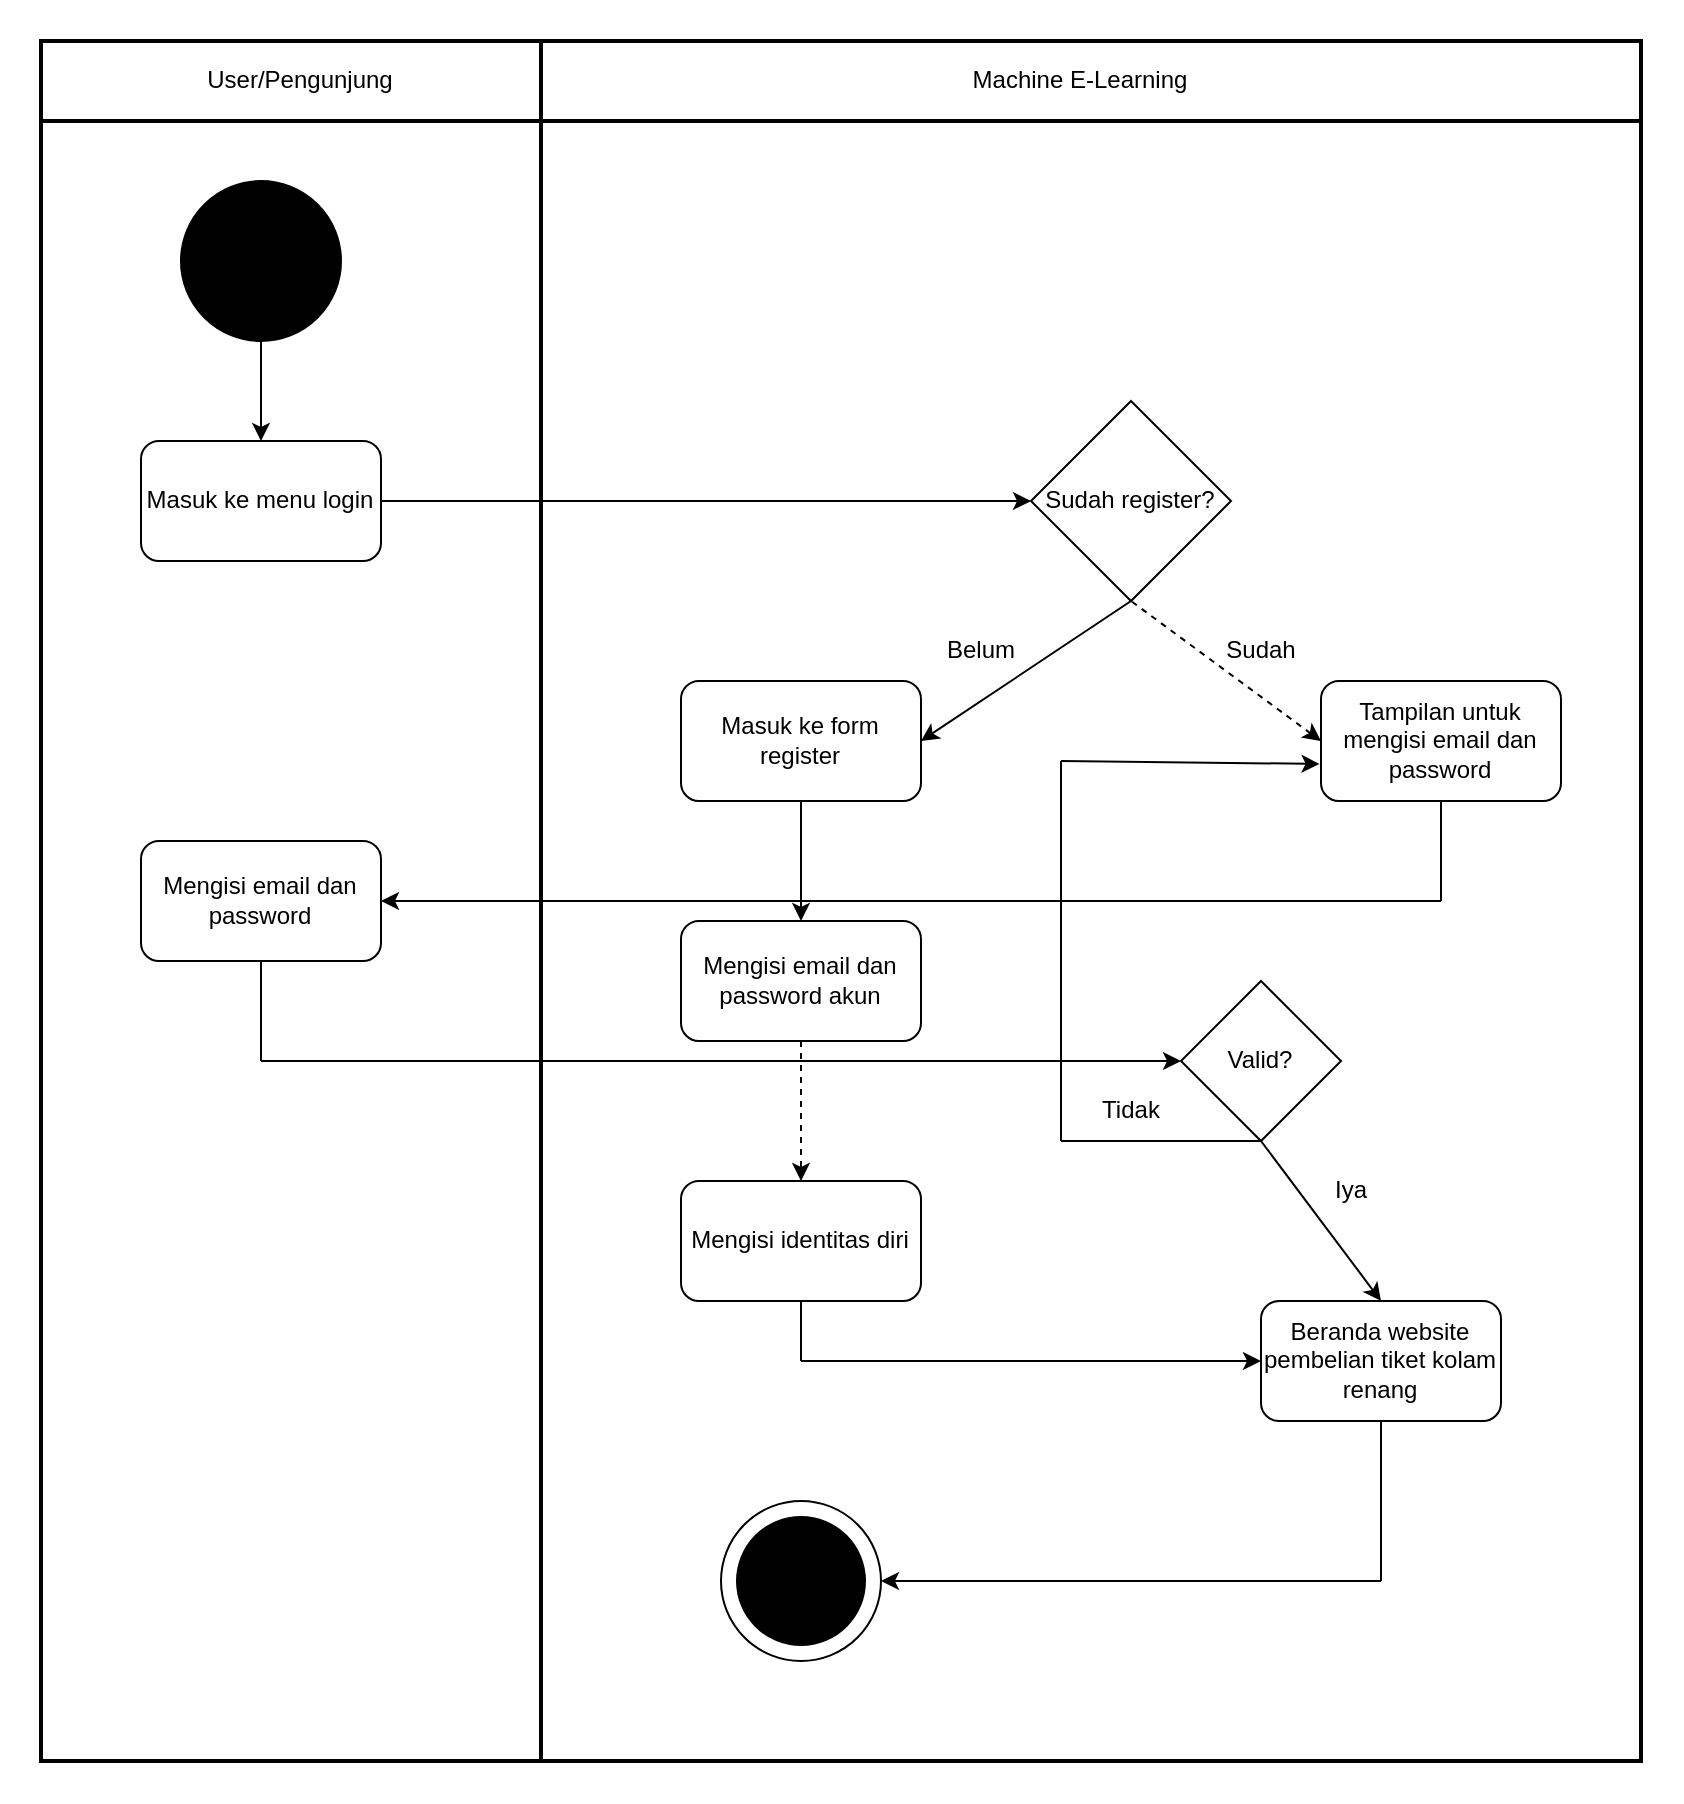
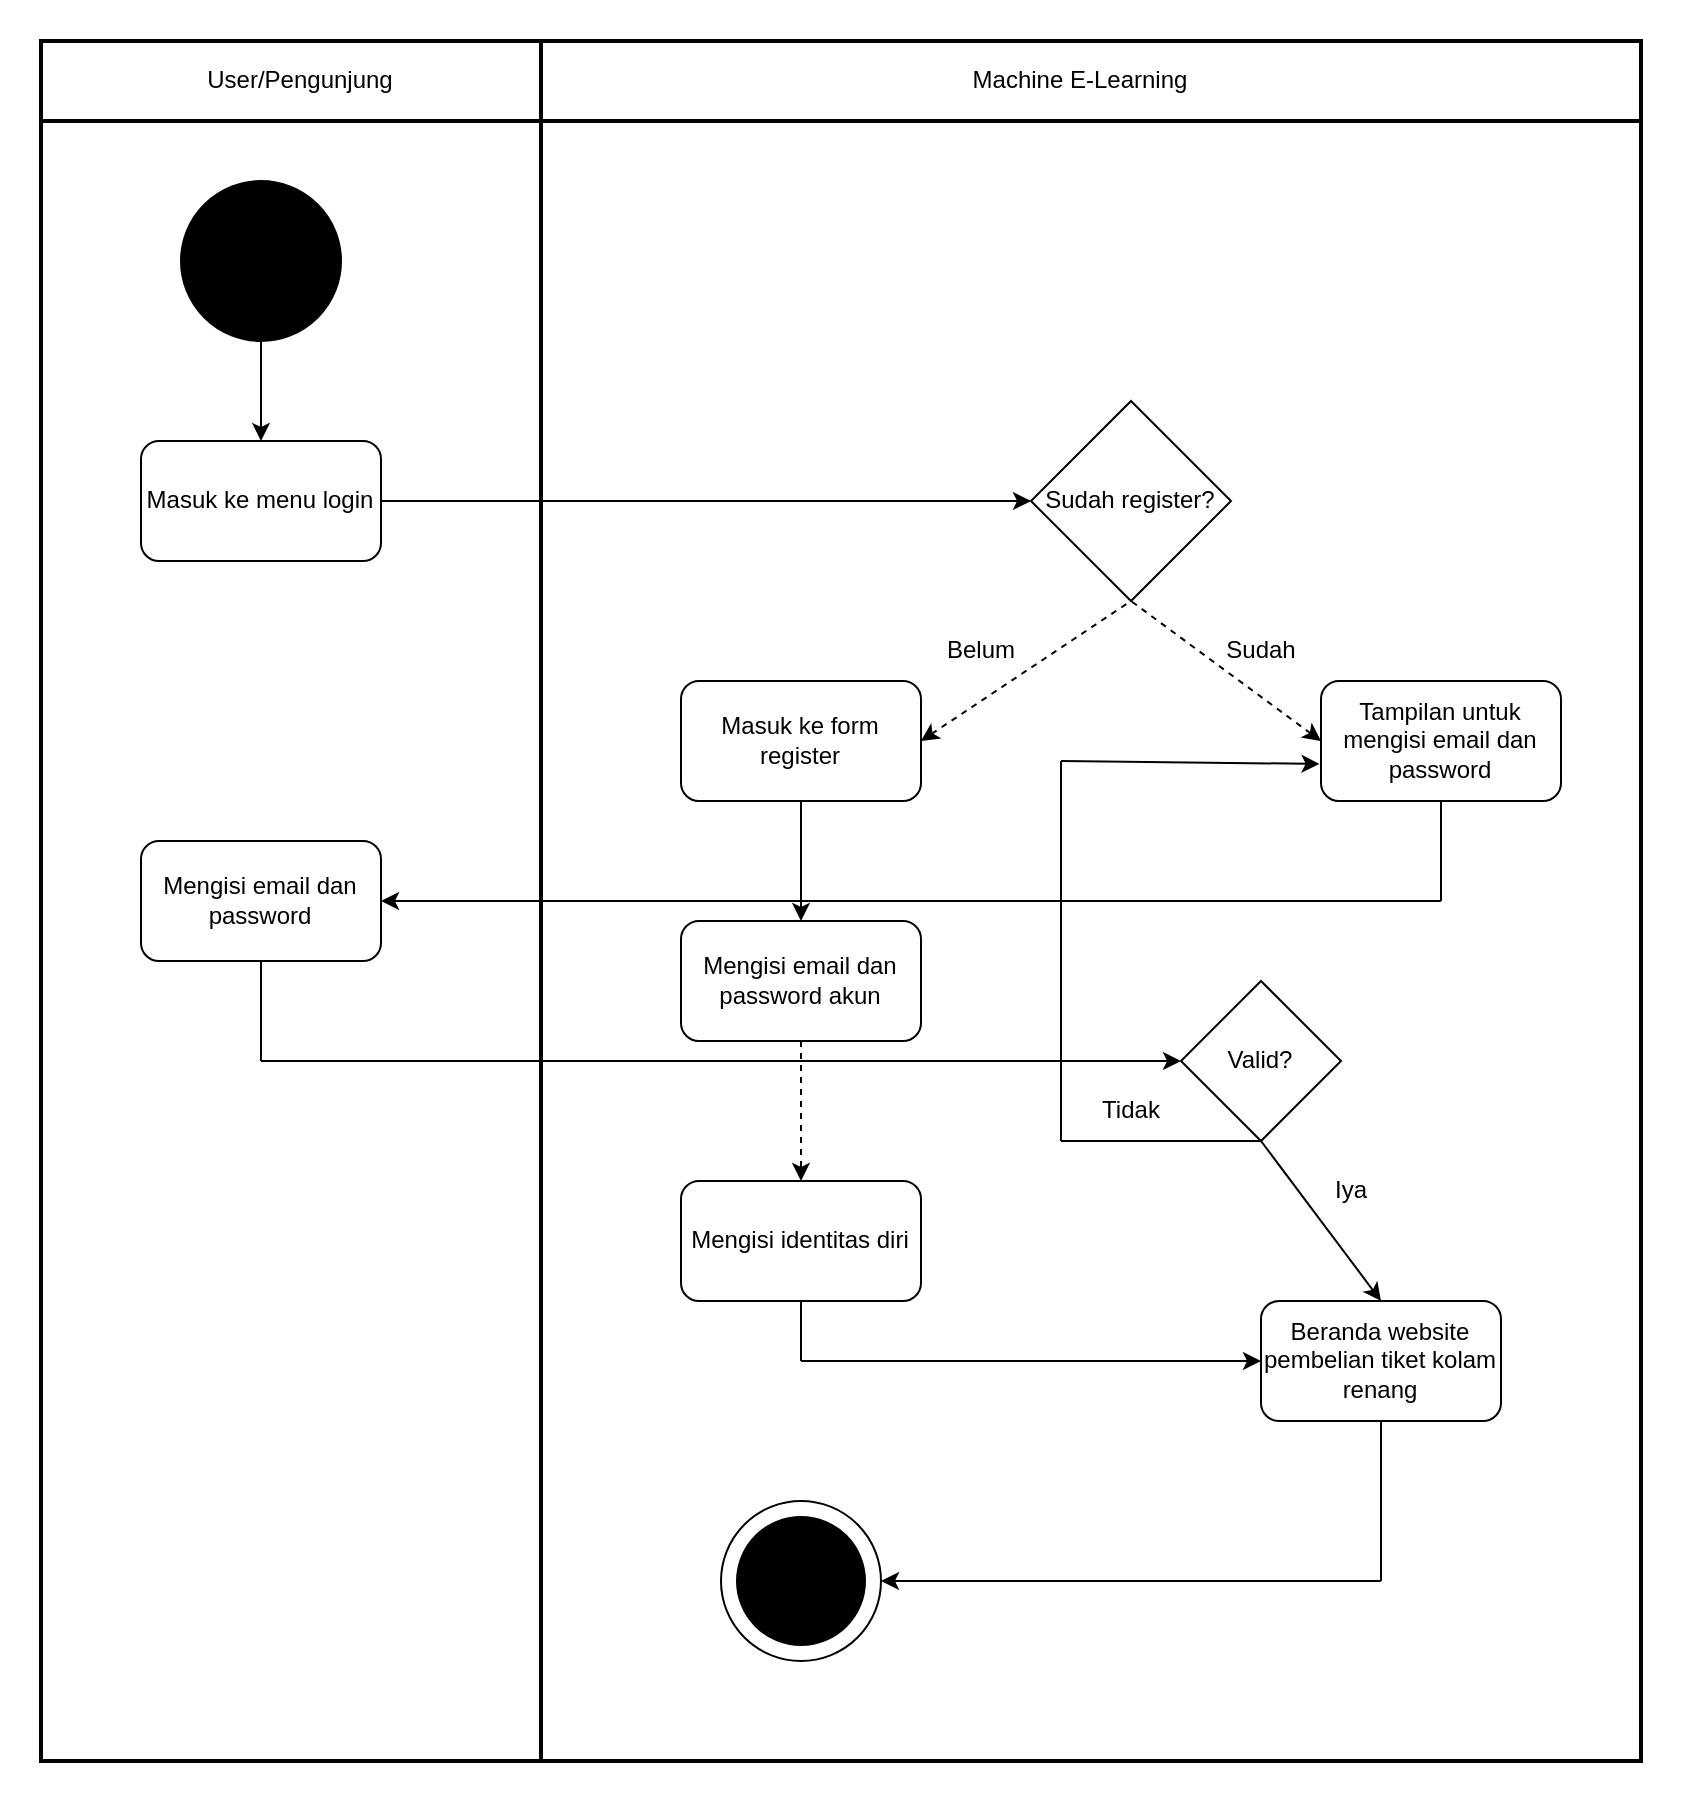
(1032, 667) -> (1032, 667)
